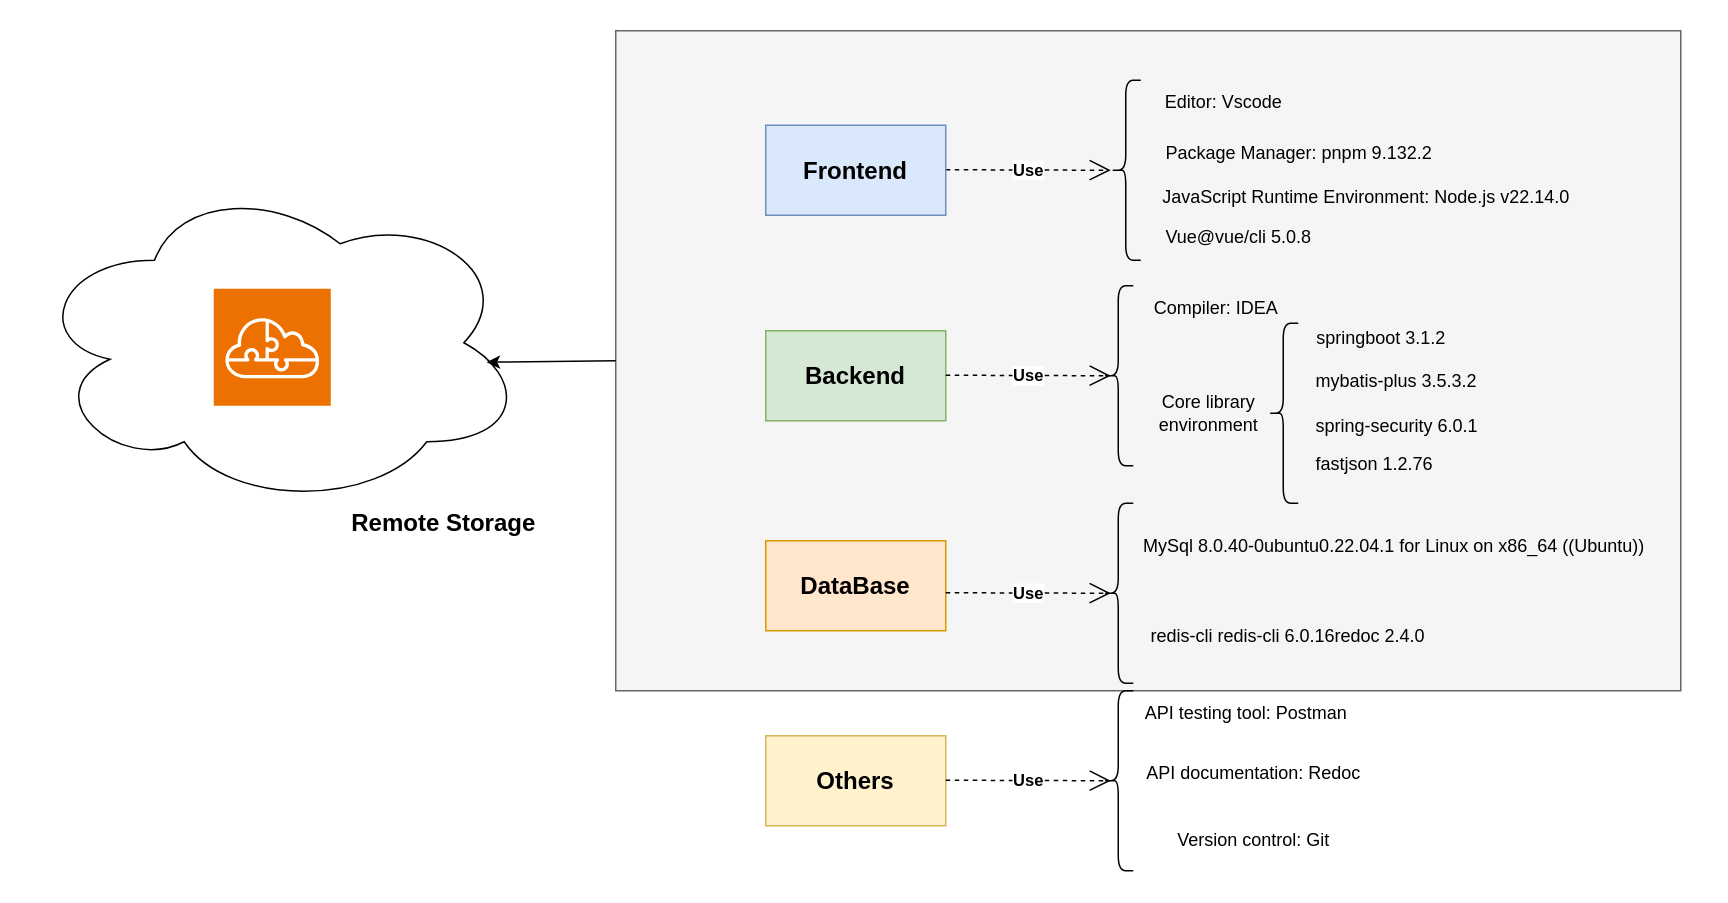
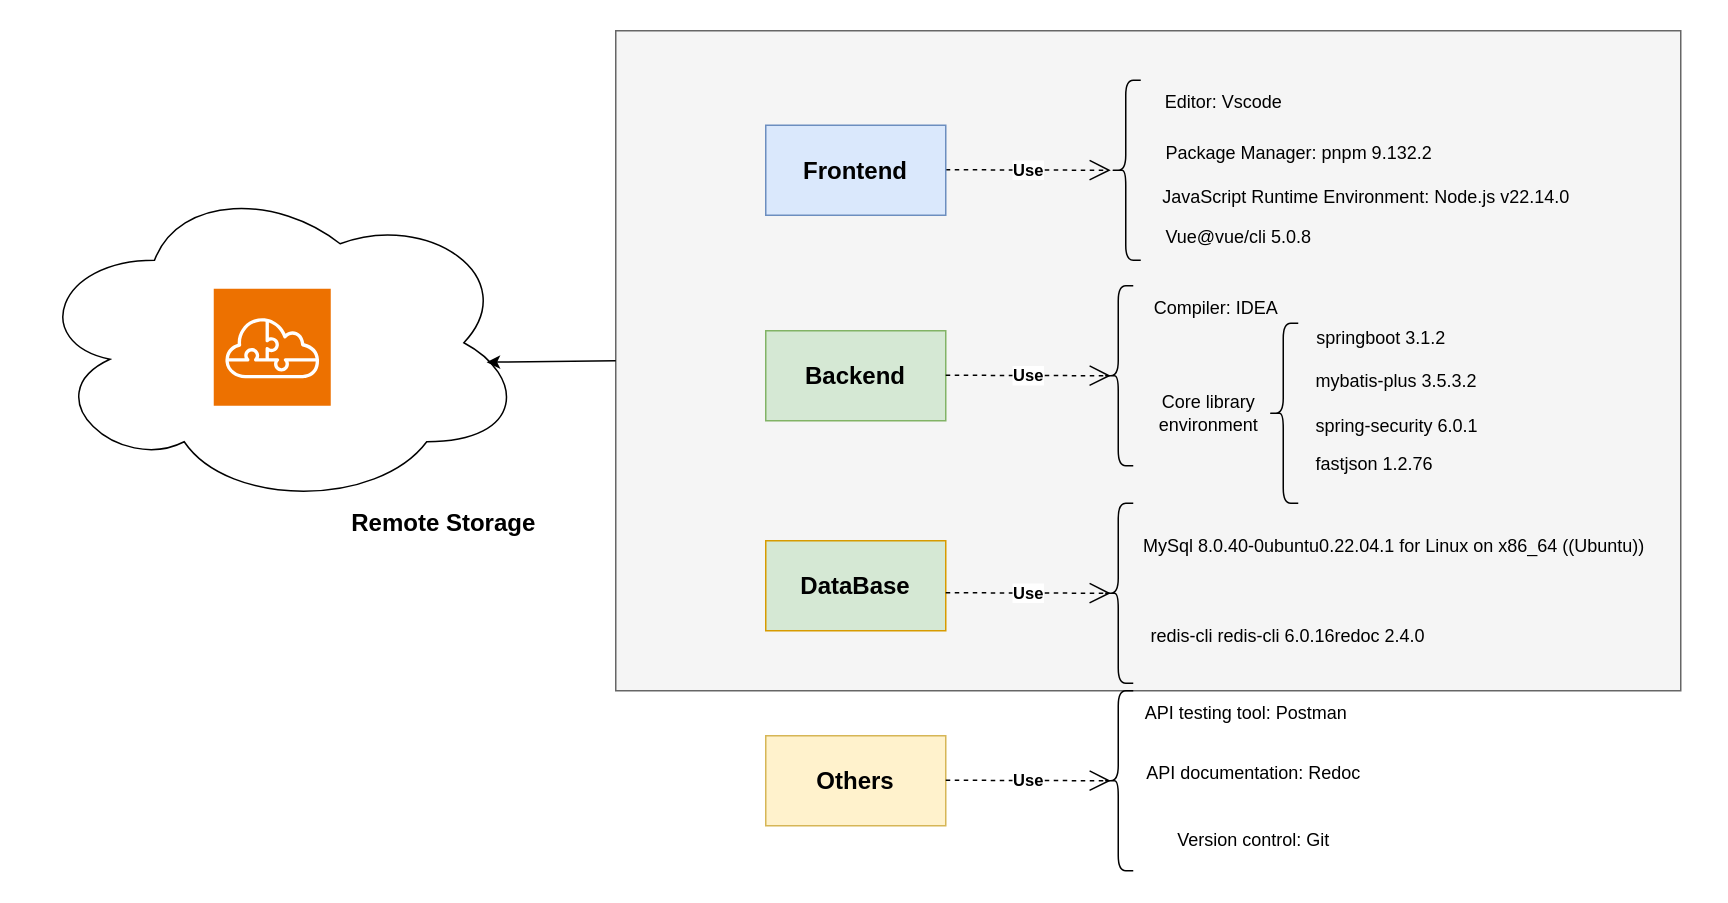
(856, 586) -> (856, 586)
